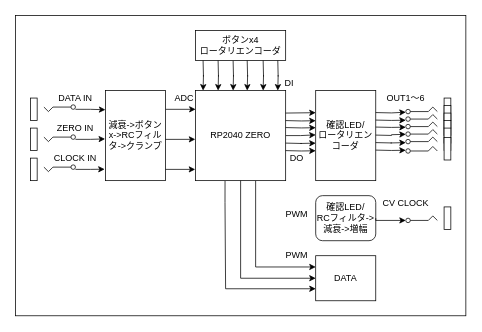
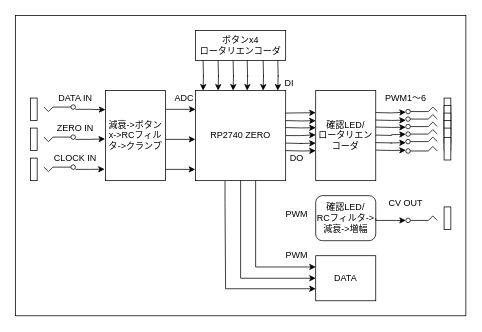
(405, 98) -> (405, 98)
(240, 135) -> (240, 135)
(405, 203) -> (405, 203)
